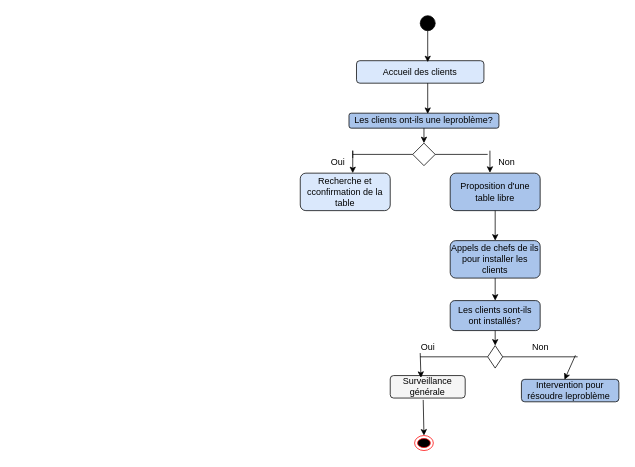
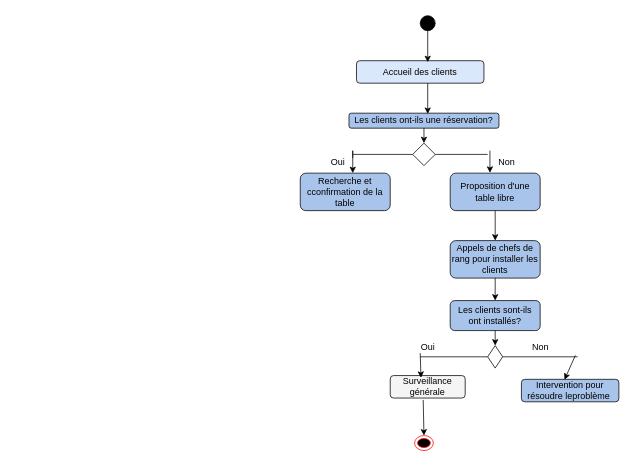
(424, 120) -> (424, 120)
(345, 192) -> (345, 192)
(495, 259) -> (495, 259)
